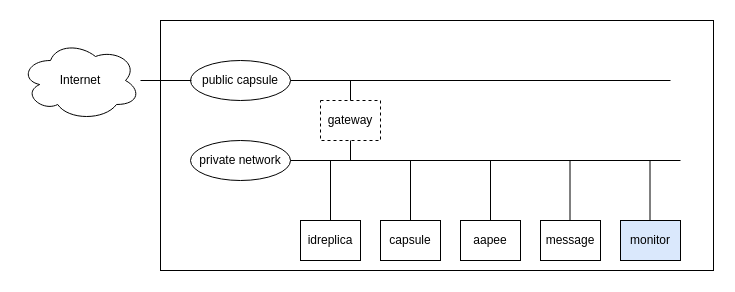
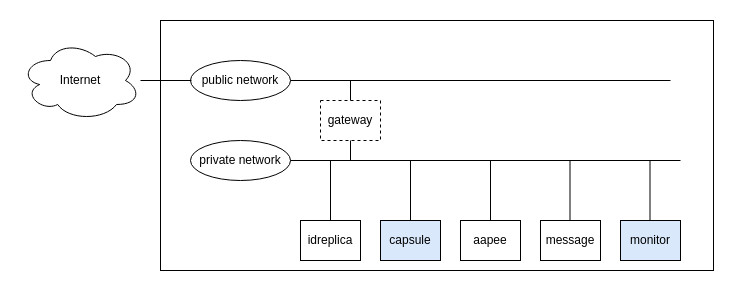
(241, 81) -> (241, 81)
(411, 241) -> (411, 241)
